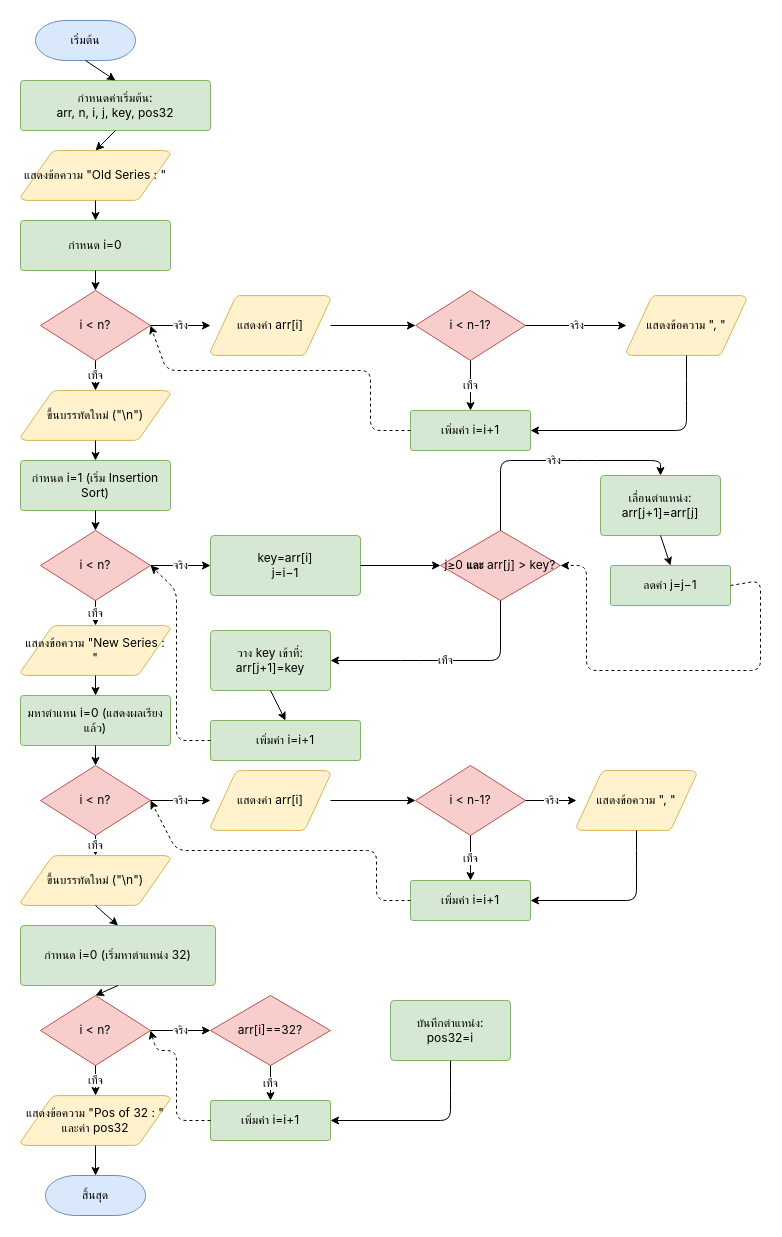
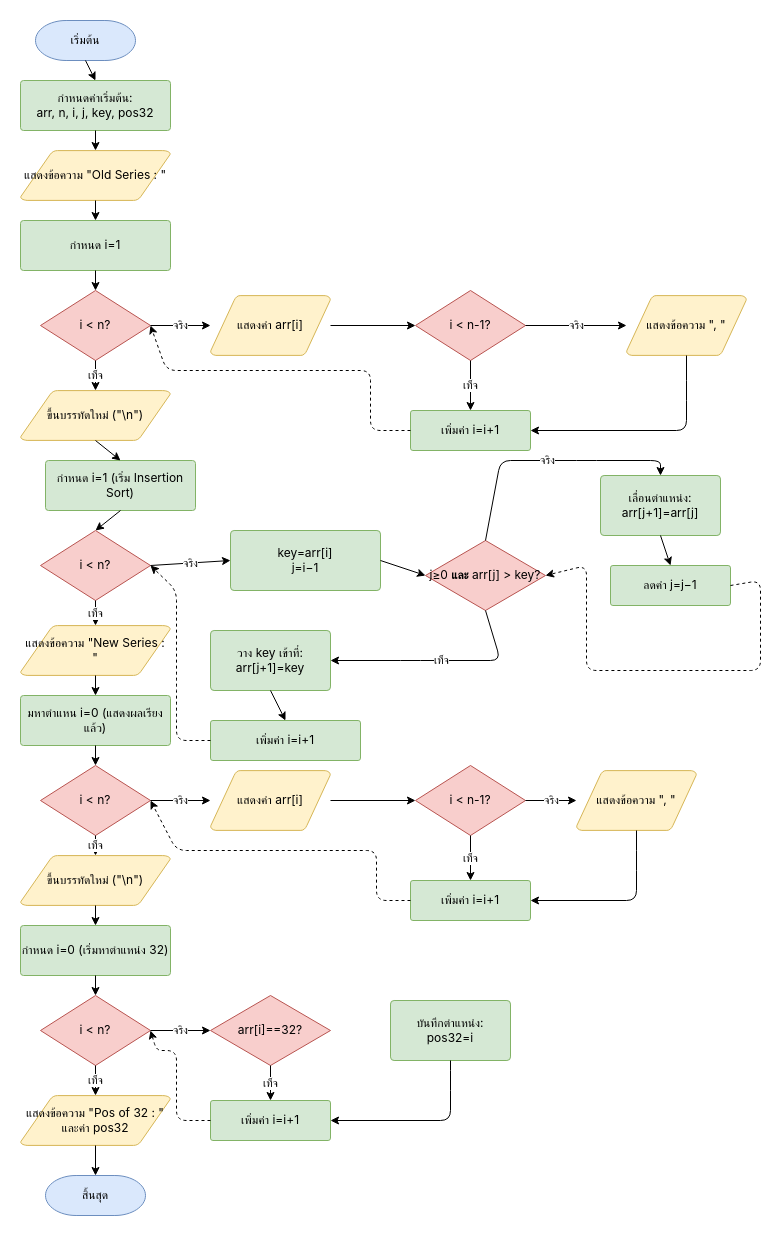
(116, 106) -> (96, 106)
(96, 246) -> (96, 246)
(96, 486) -> (121, 486)
(286, 566) -> (306, 561)
(501, 566) -> (486, 576)
(118, 956) -> (96, 951)
